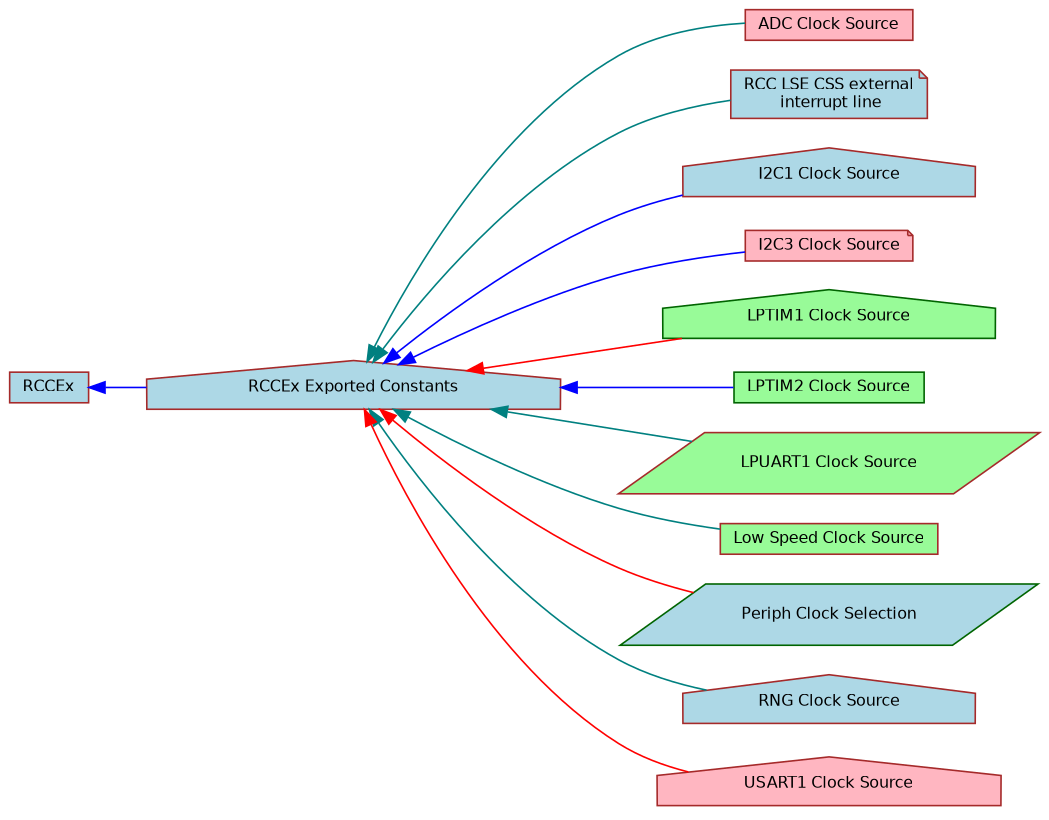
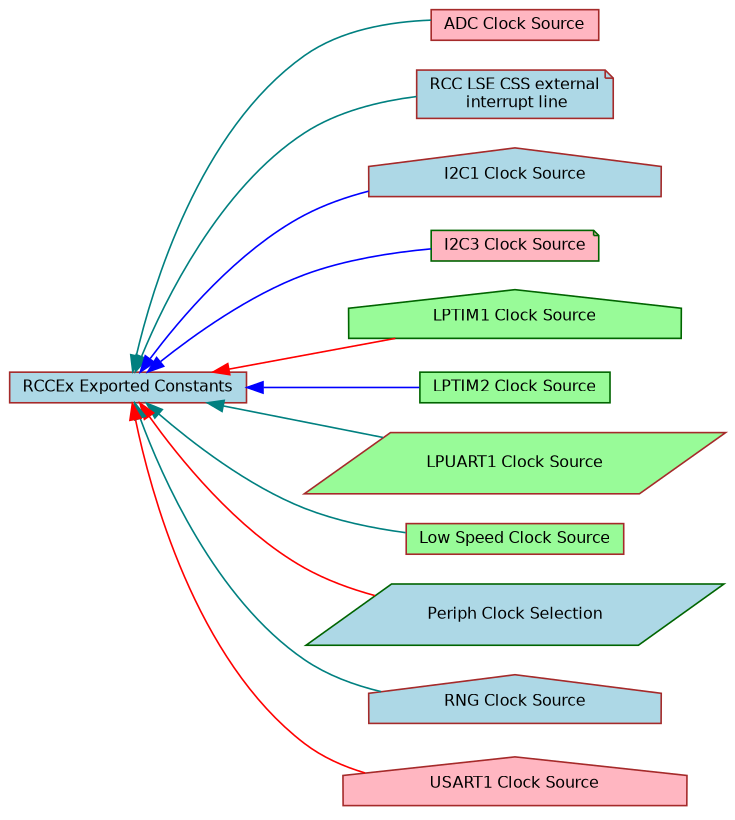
(829, 246) -> (515, 246)
(49, 387) -> none
(354, 387) -> (128, 387)
